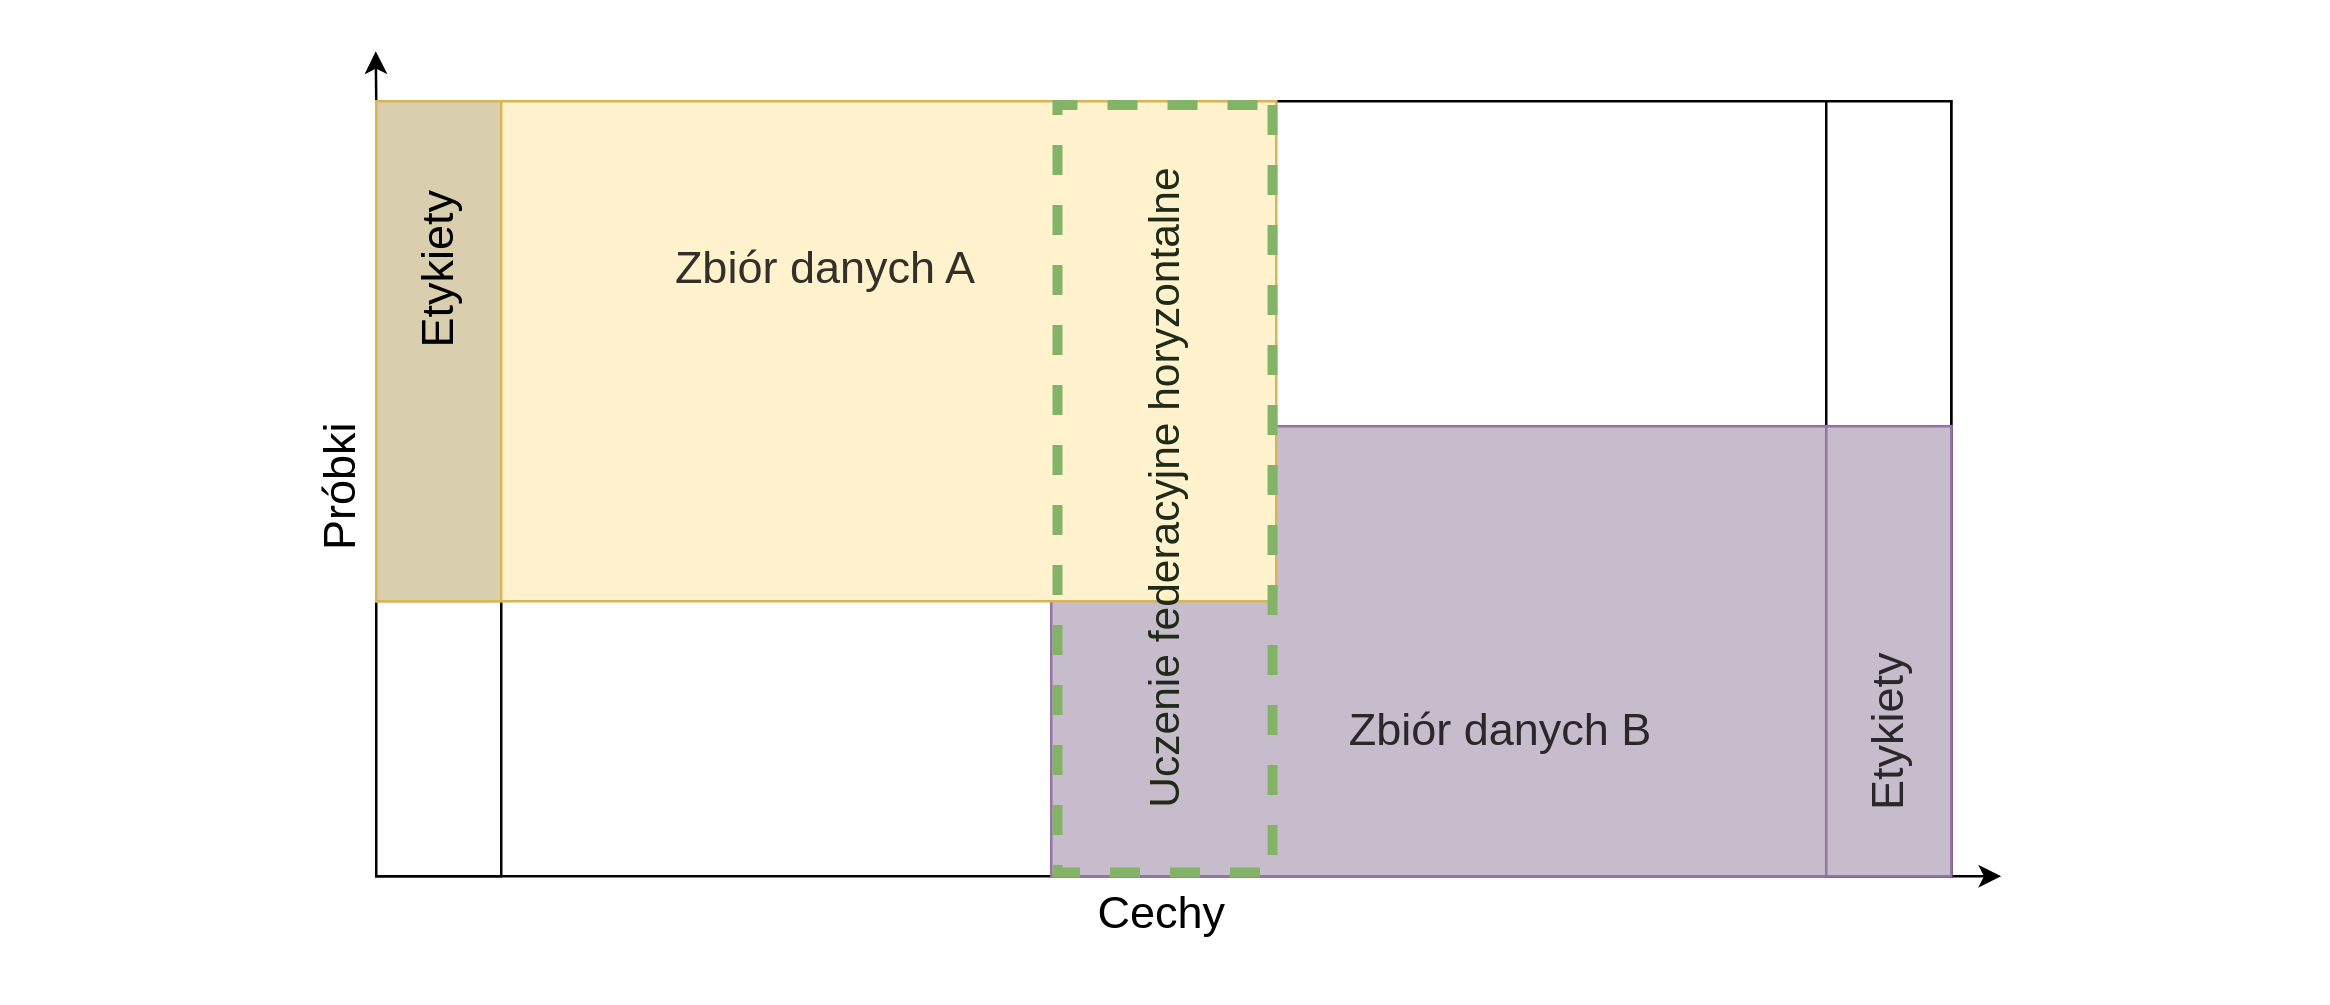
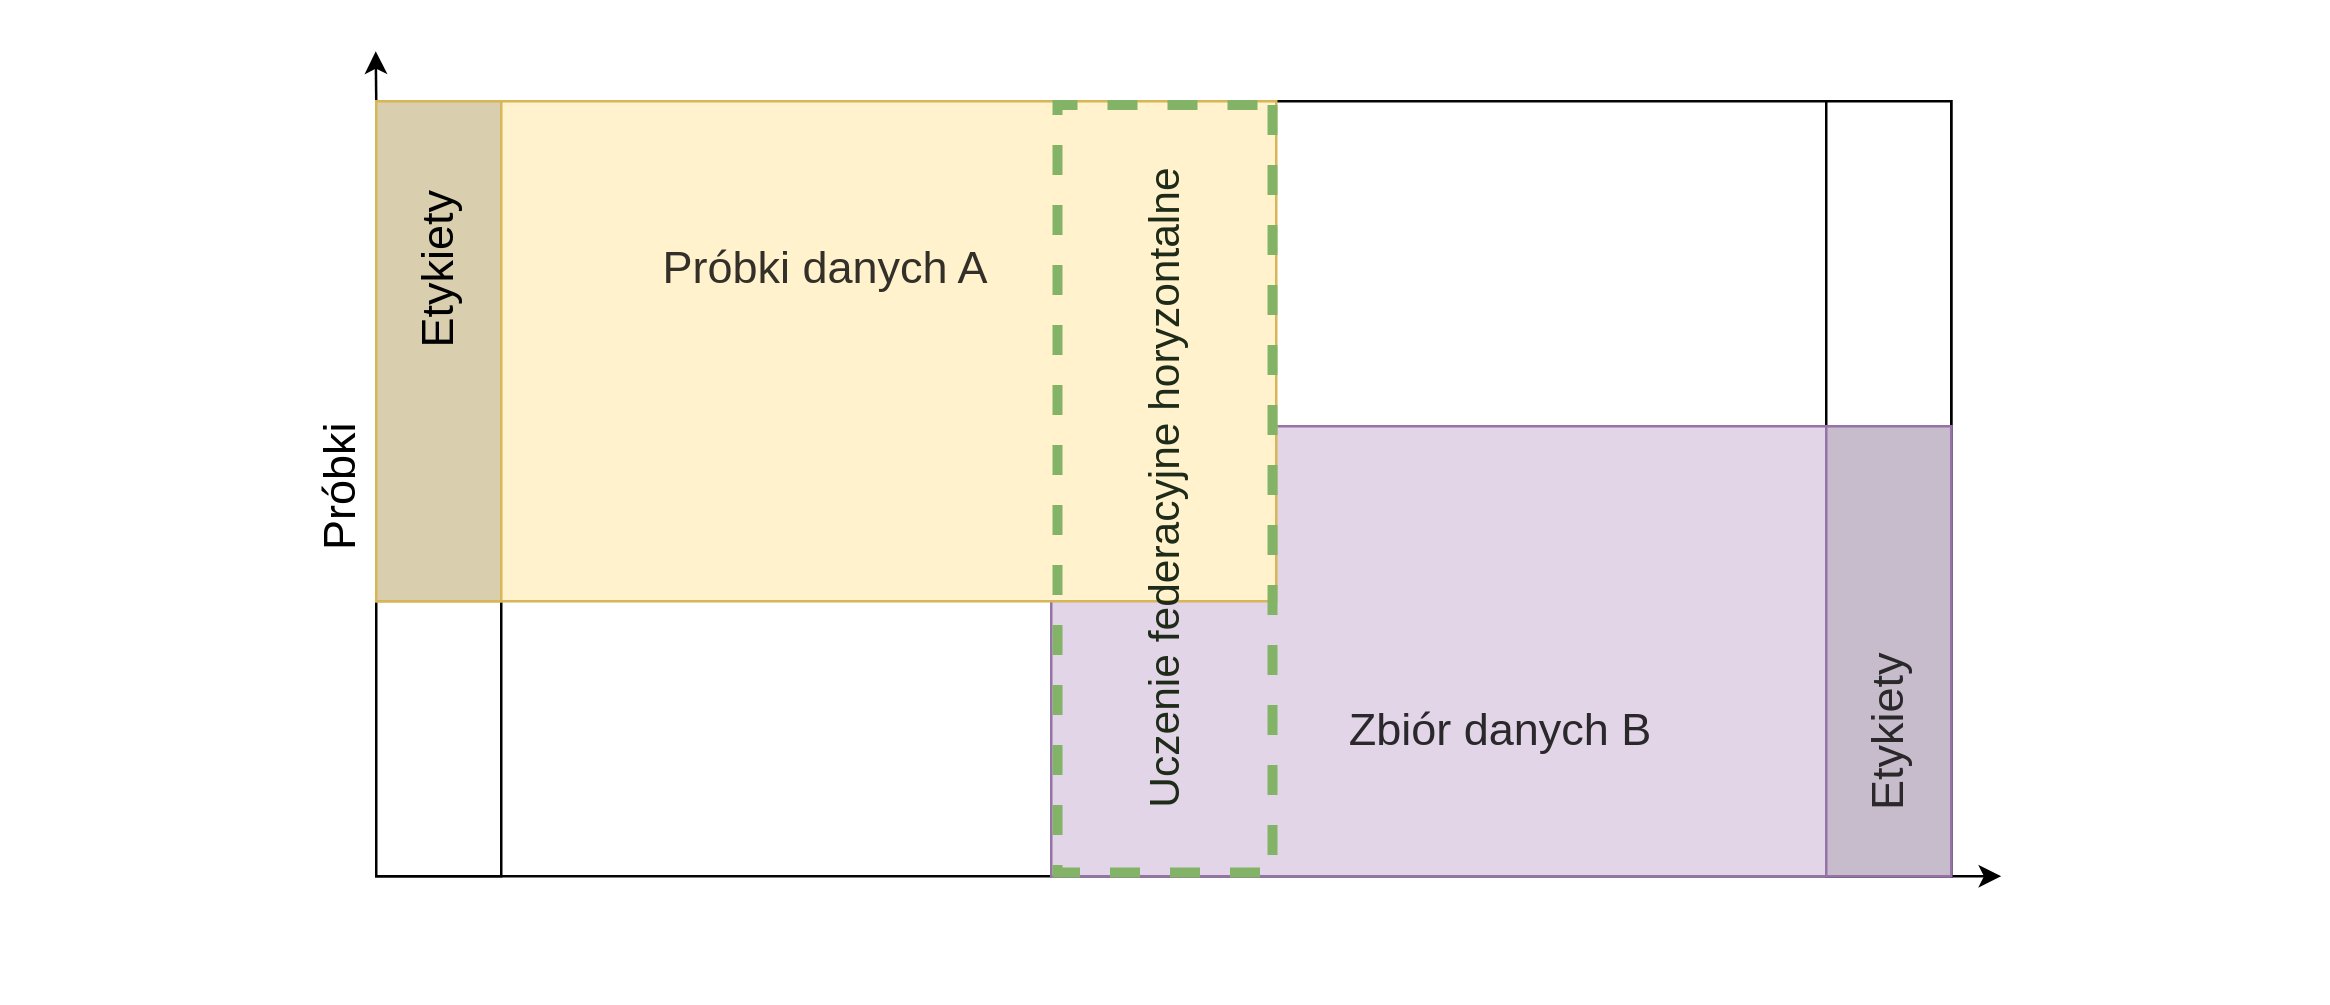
(826, 351) -> (826, 351)
(1501, 651) -> (1501, 651)
(1161, 914) -> none
